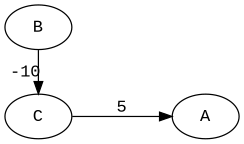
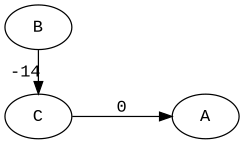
(25, 72) -> (25, 72)
(122, 107) -> (122, 107)
